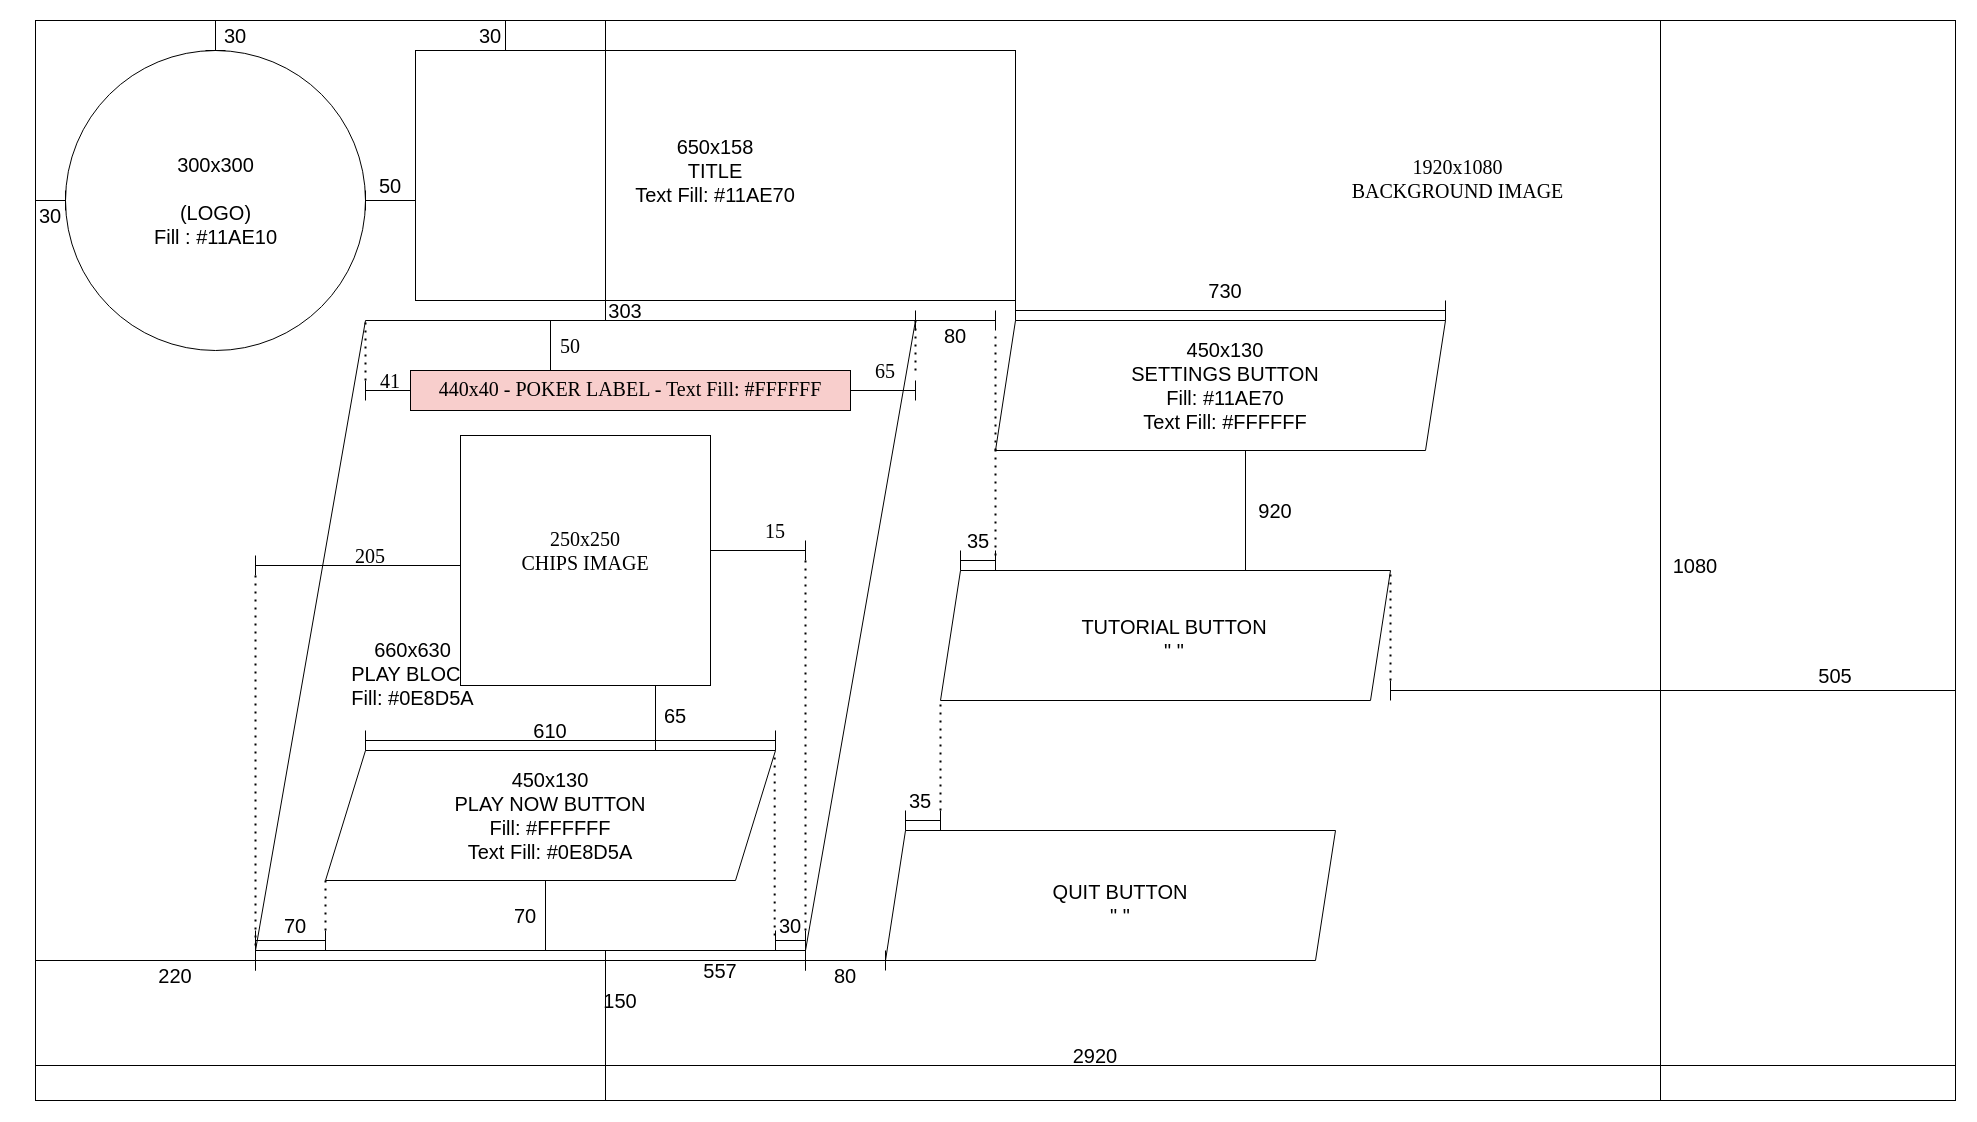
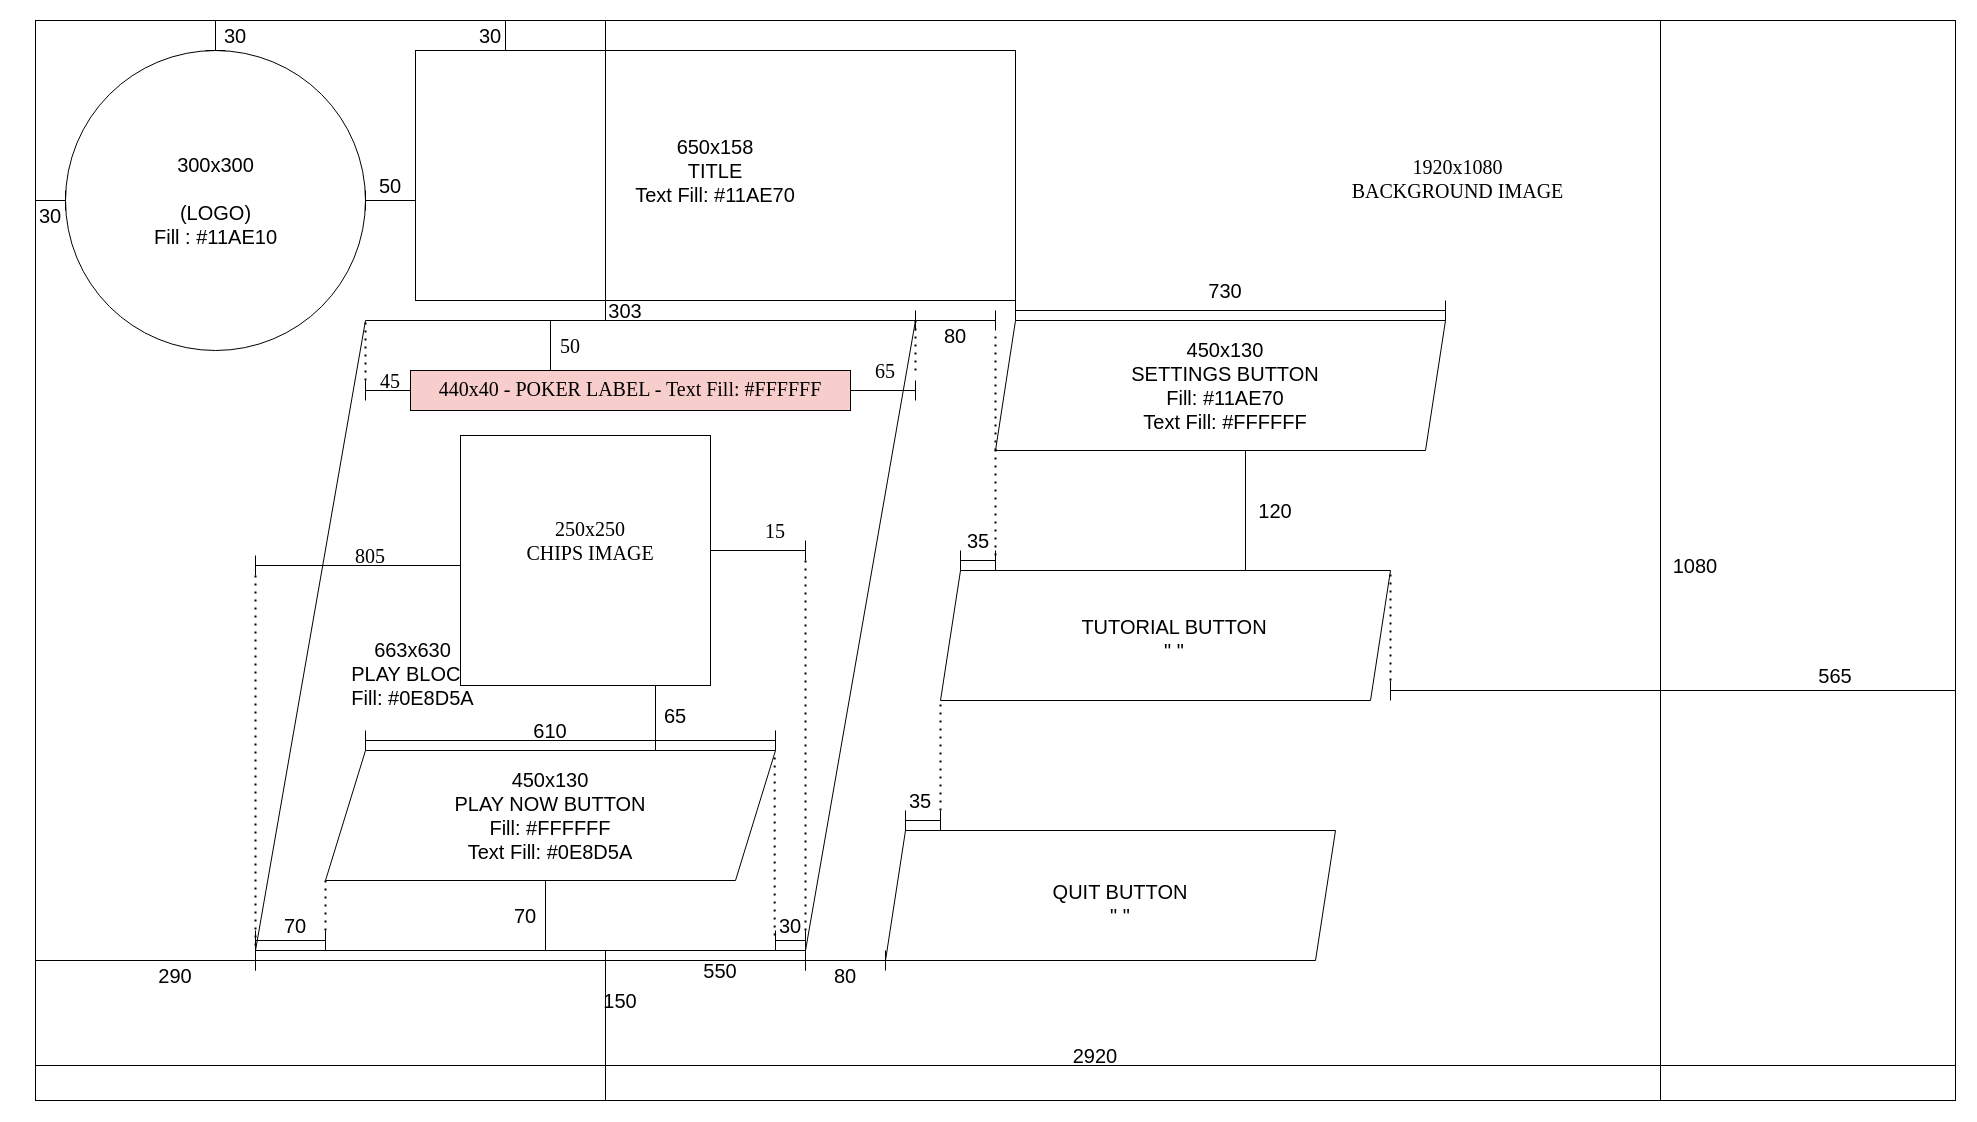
(391, 381) -> (391, 381)
(1276, 511) -> (1276, 511)
(586, 551) -> (591, 541)
(371, 556) -> (371, 556)
(1836, 676) -> (1836, 676)
(413, 686) -> (413, 686)
(721, 971) -> (721, 971)
(176, 976) -> (176, 976)
